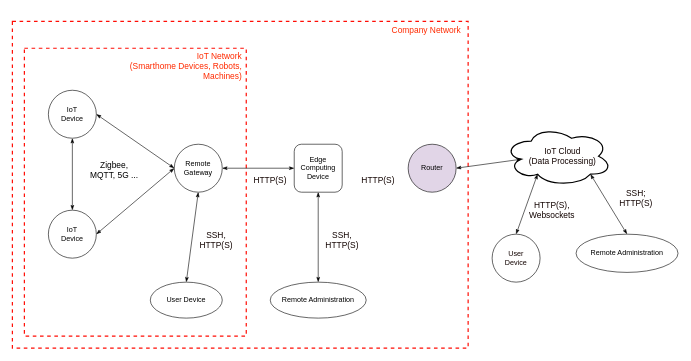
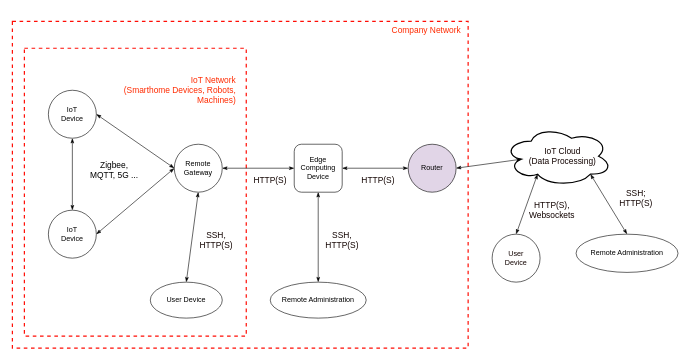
(186, 66) -> (180, 90)
none -> (402, 168)
